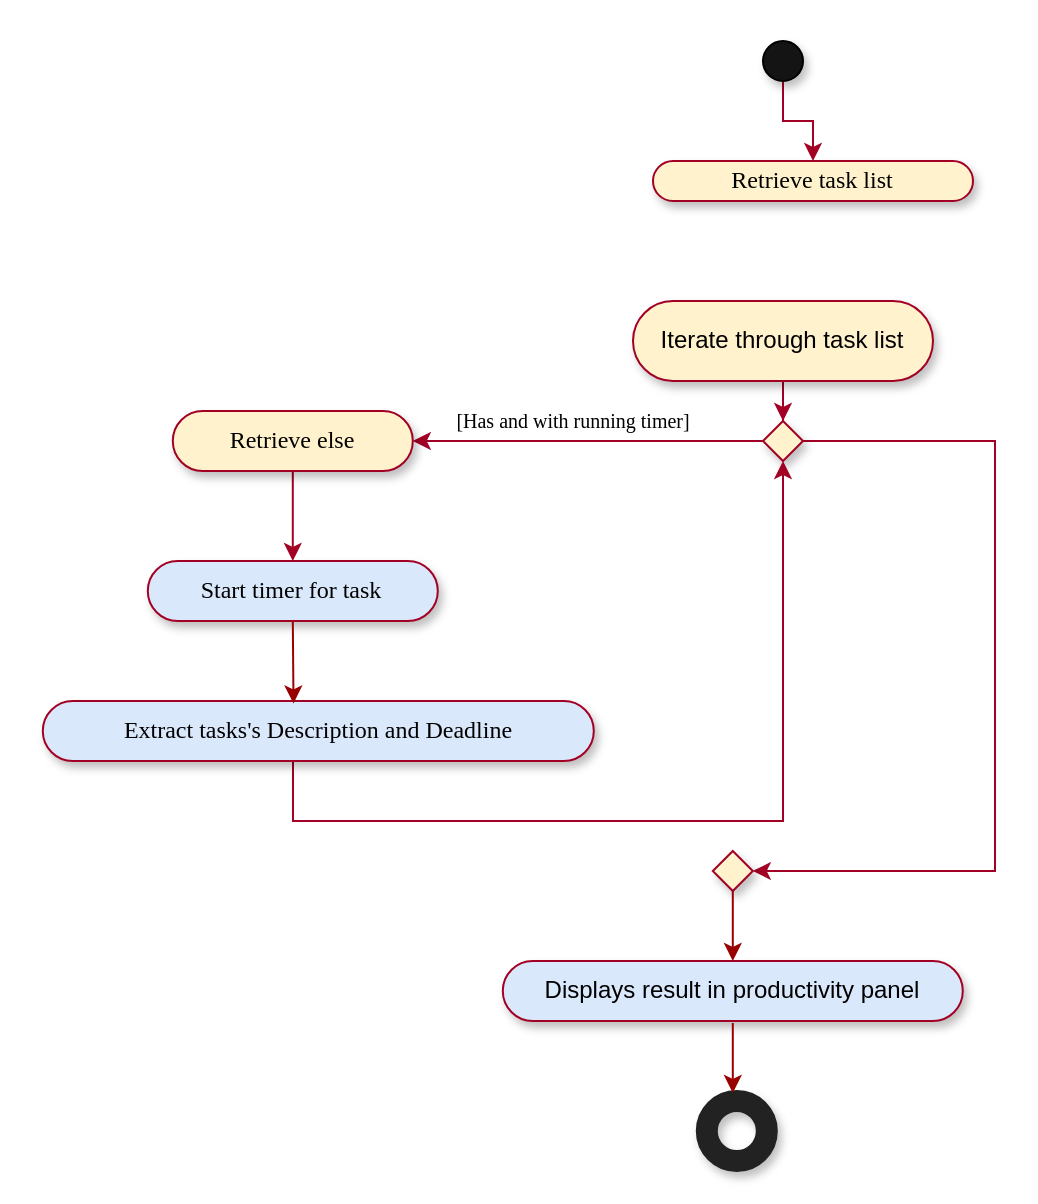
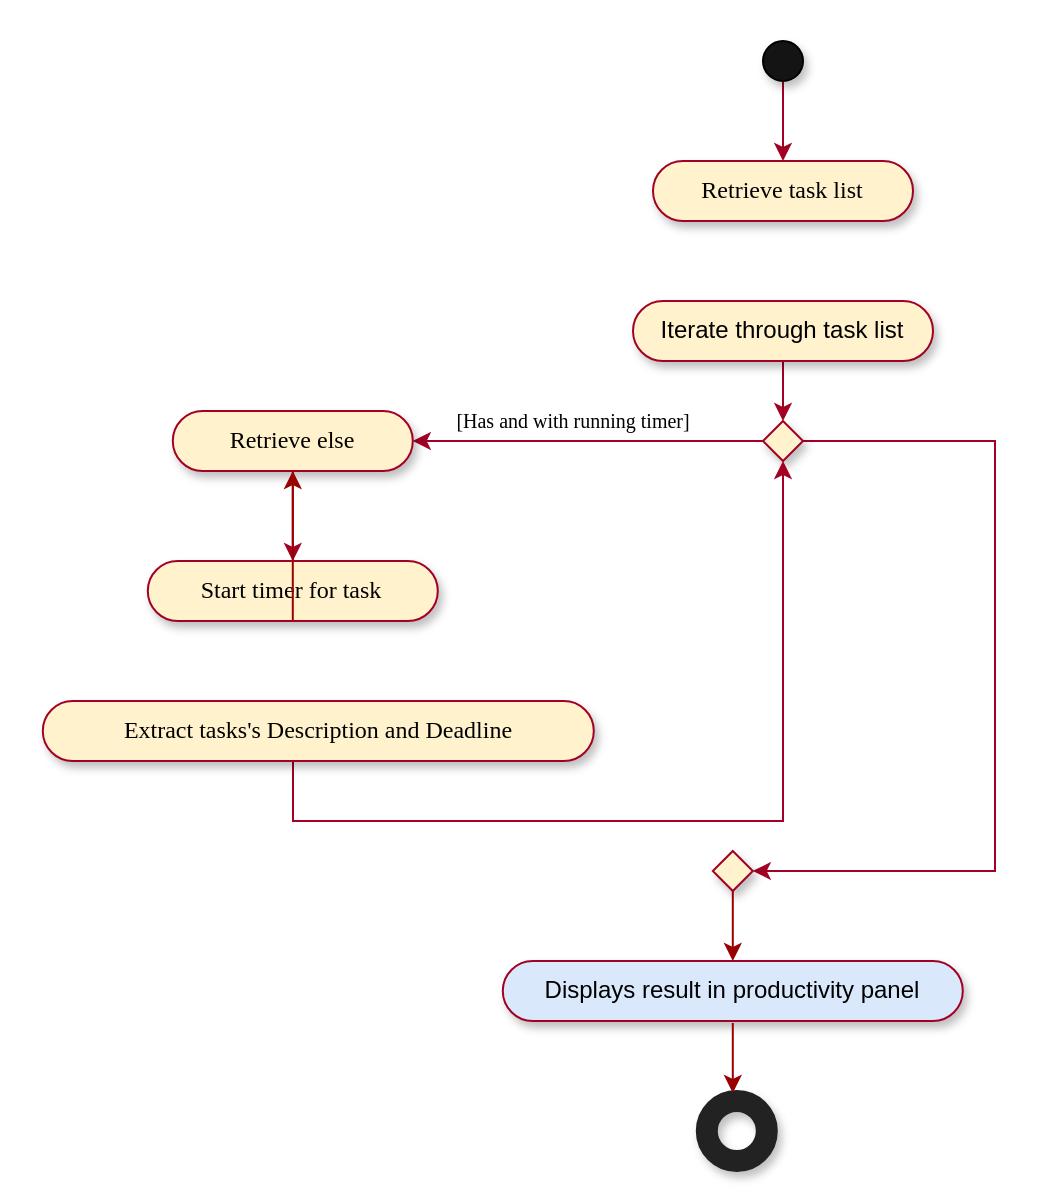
(813, 181) -> (783, 191)
(783, 341) -> (783, 331)
(293, 591) -> (293, 591)
(293, 655) -> (293, 591)
(318, 731) -> (318, 731)
